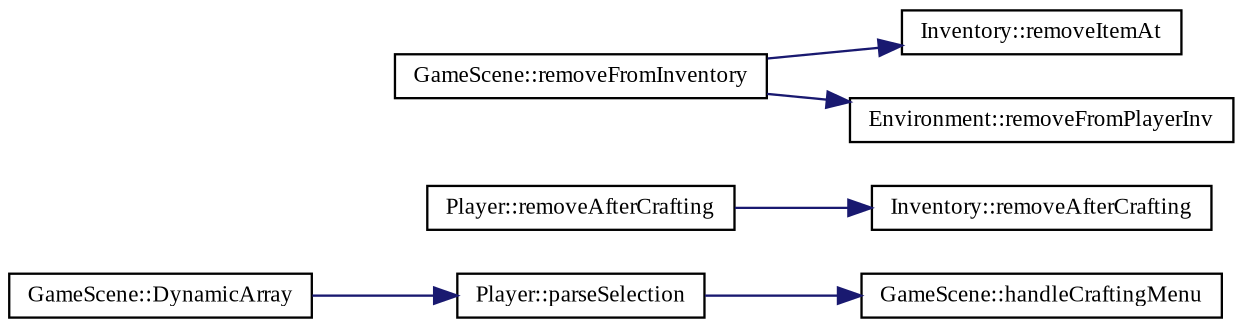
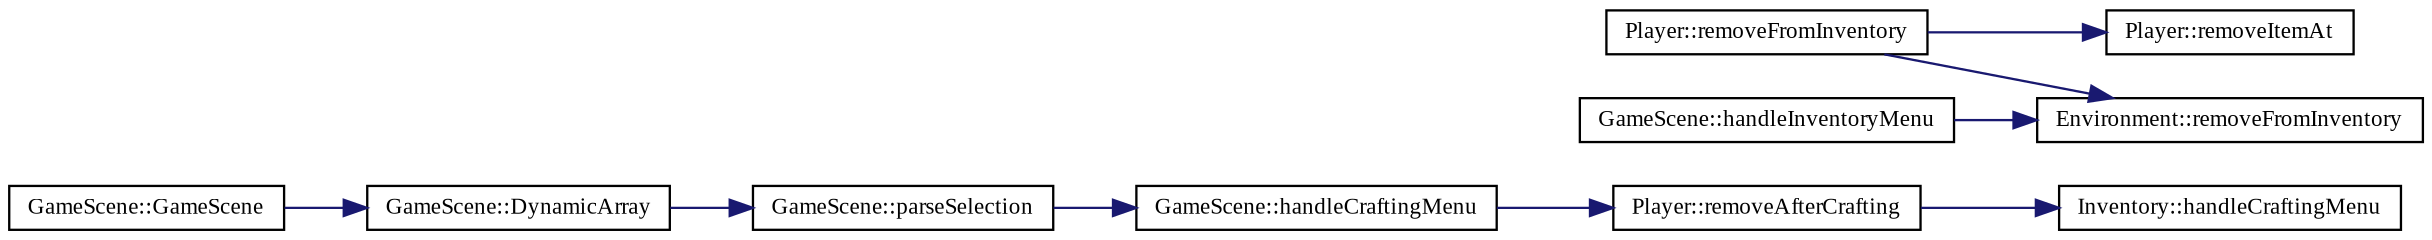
(1042, 32) -> (2230, 32)
(581, 76) -> (1767, 32)
(1042, 120) -> (2230, 120)
none -> (1767, 120)
none -> (147, 208)
(1042, 208) -> (2230, 208)
none -> (1543, 208)
(581, 296) -> (903, 208)
